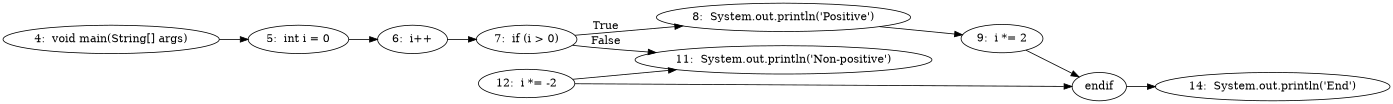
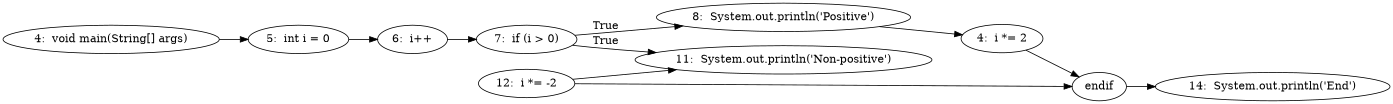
(1002, 39) -> (1002, 39)
(606, 41) -> (606, 41)
